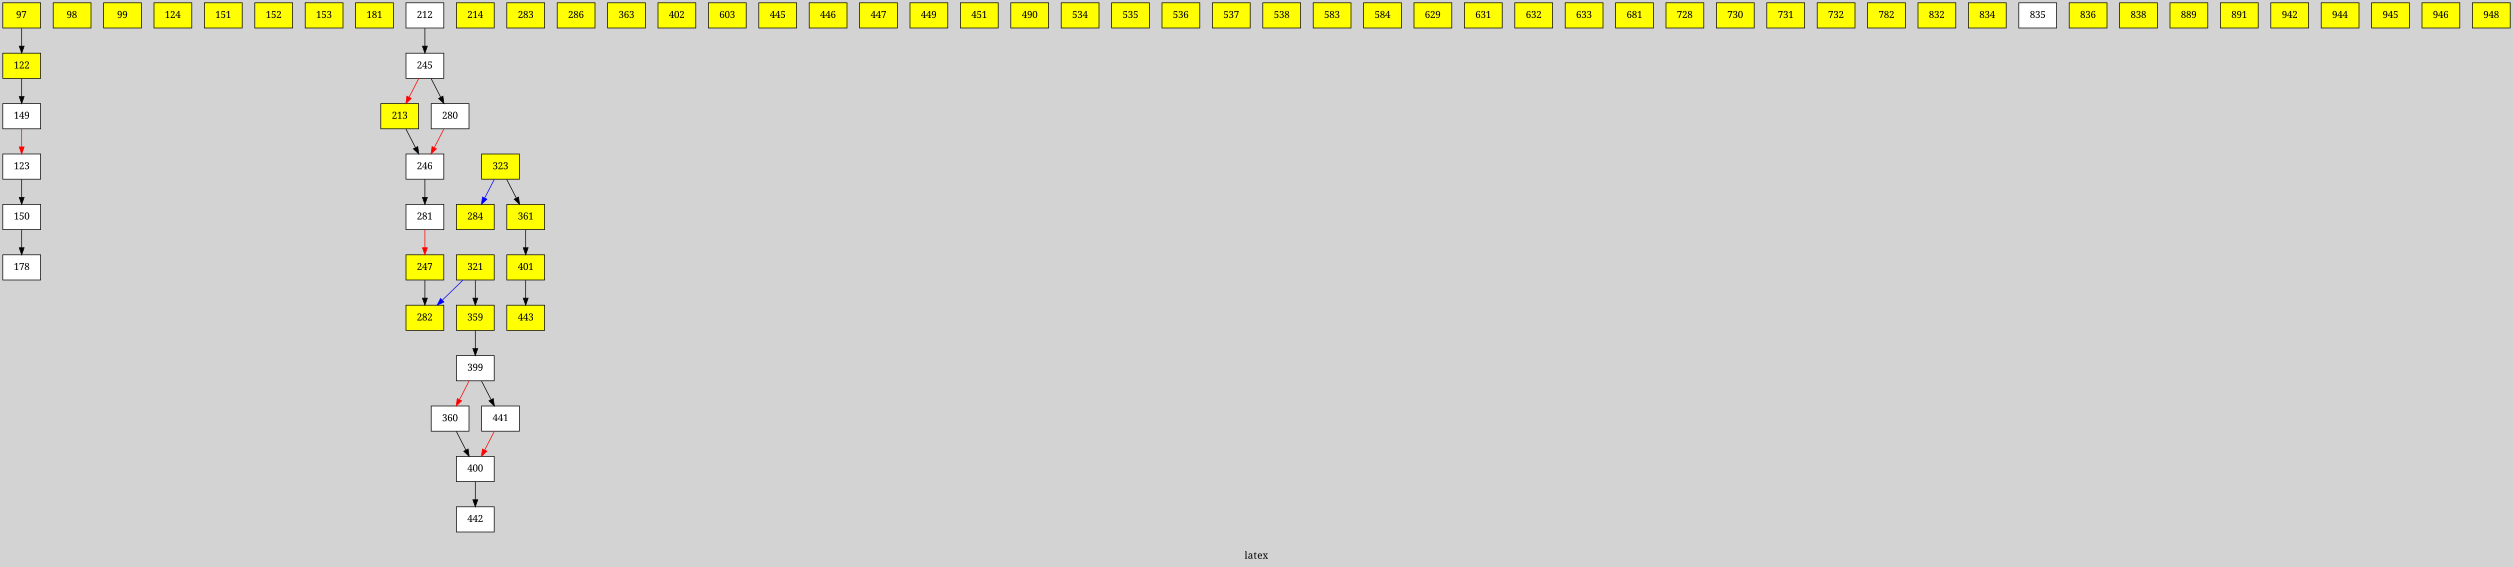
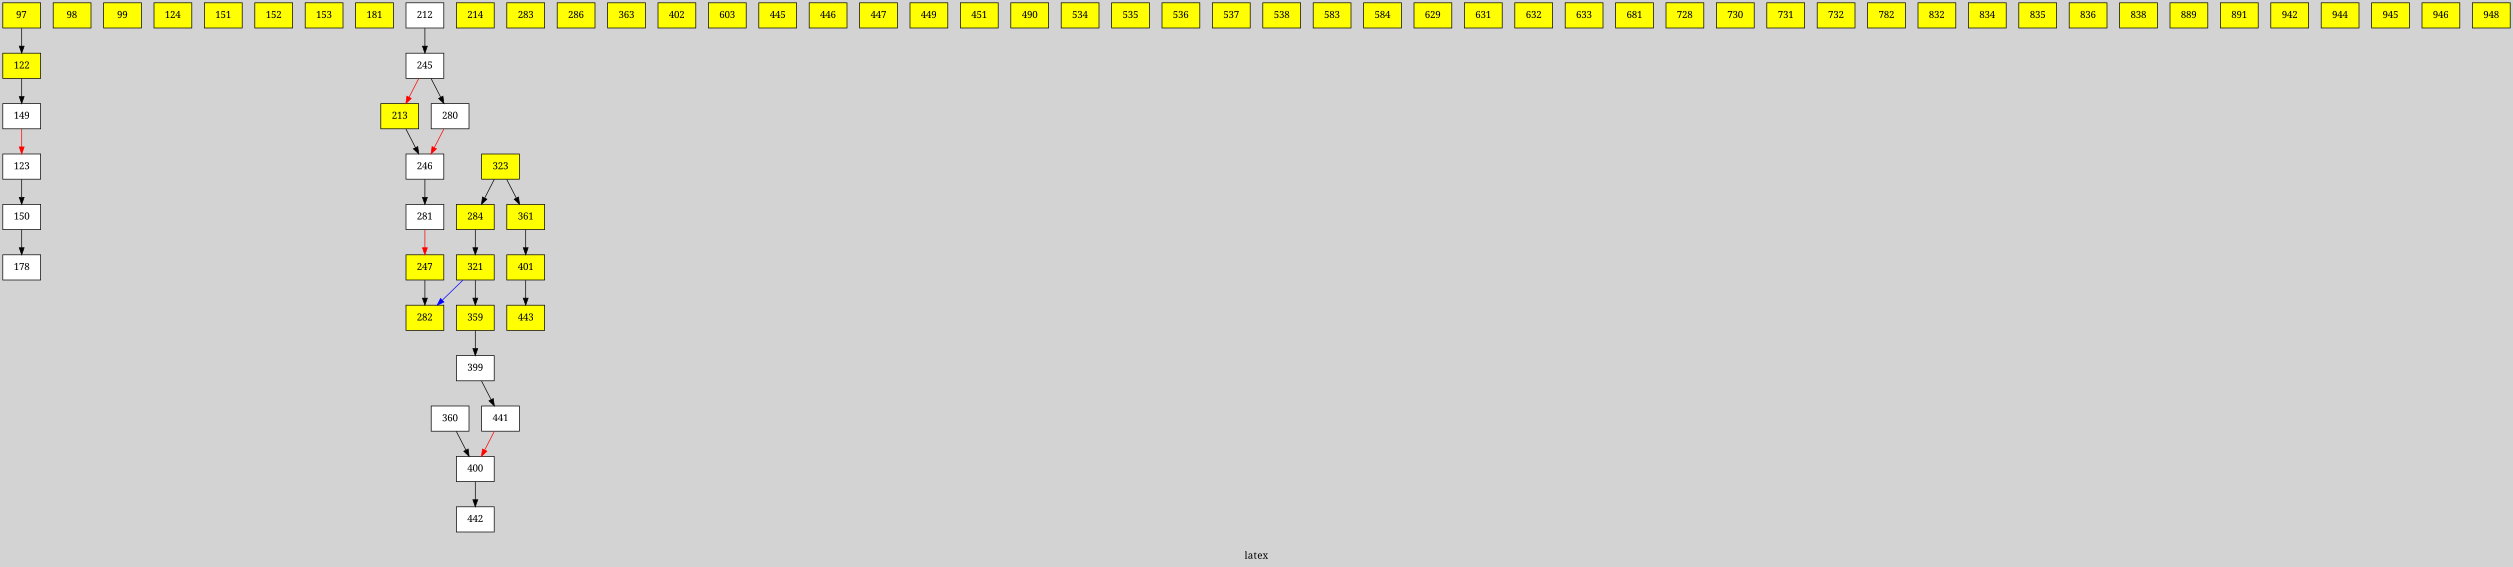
(2038, 15) -> (2038, 15)
(490, 189) -> (490, 189)
none -> (475, 239)
(464, 390) -> none
